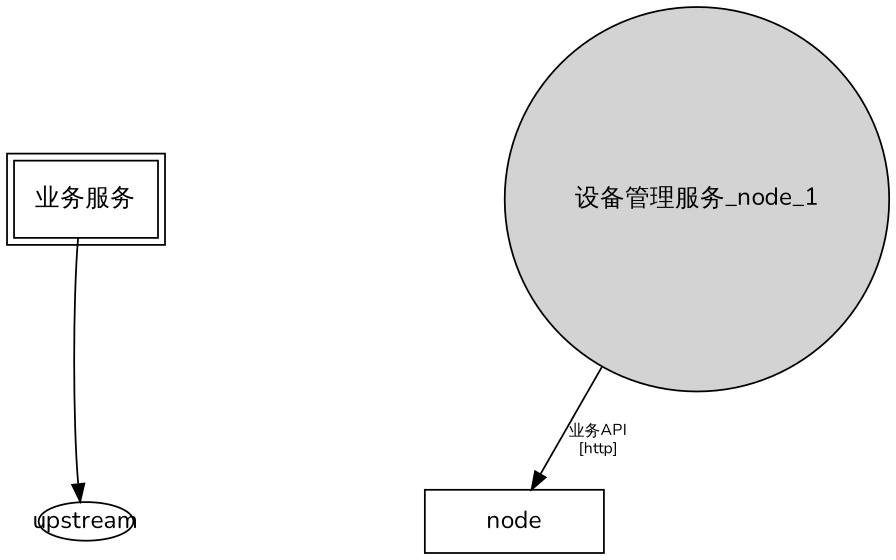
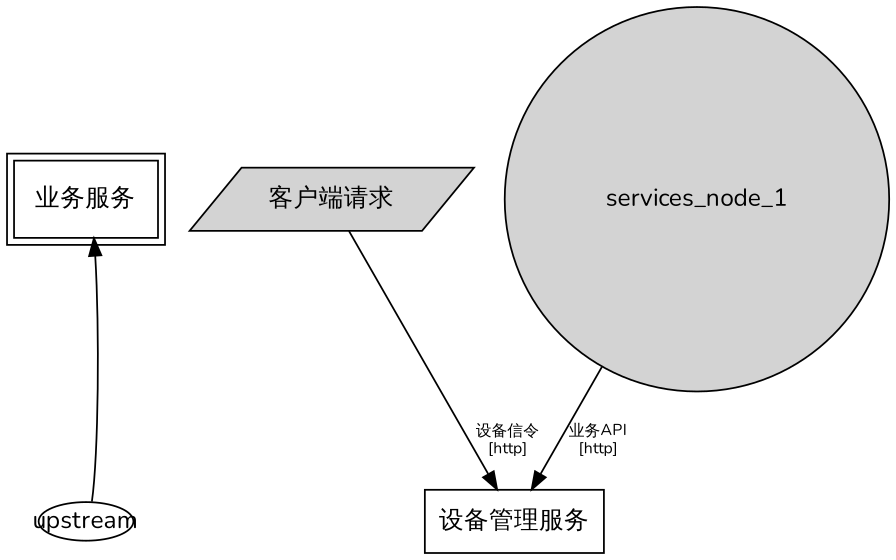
none -> (332, 199)
(697, 199) -> (697, 199)
(74, 361) -> (98, 379)
(514, 521) -> (514, 521)
